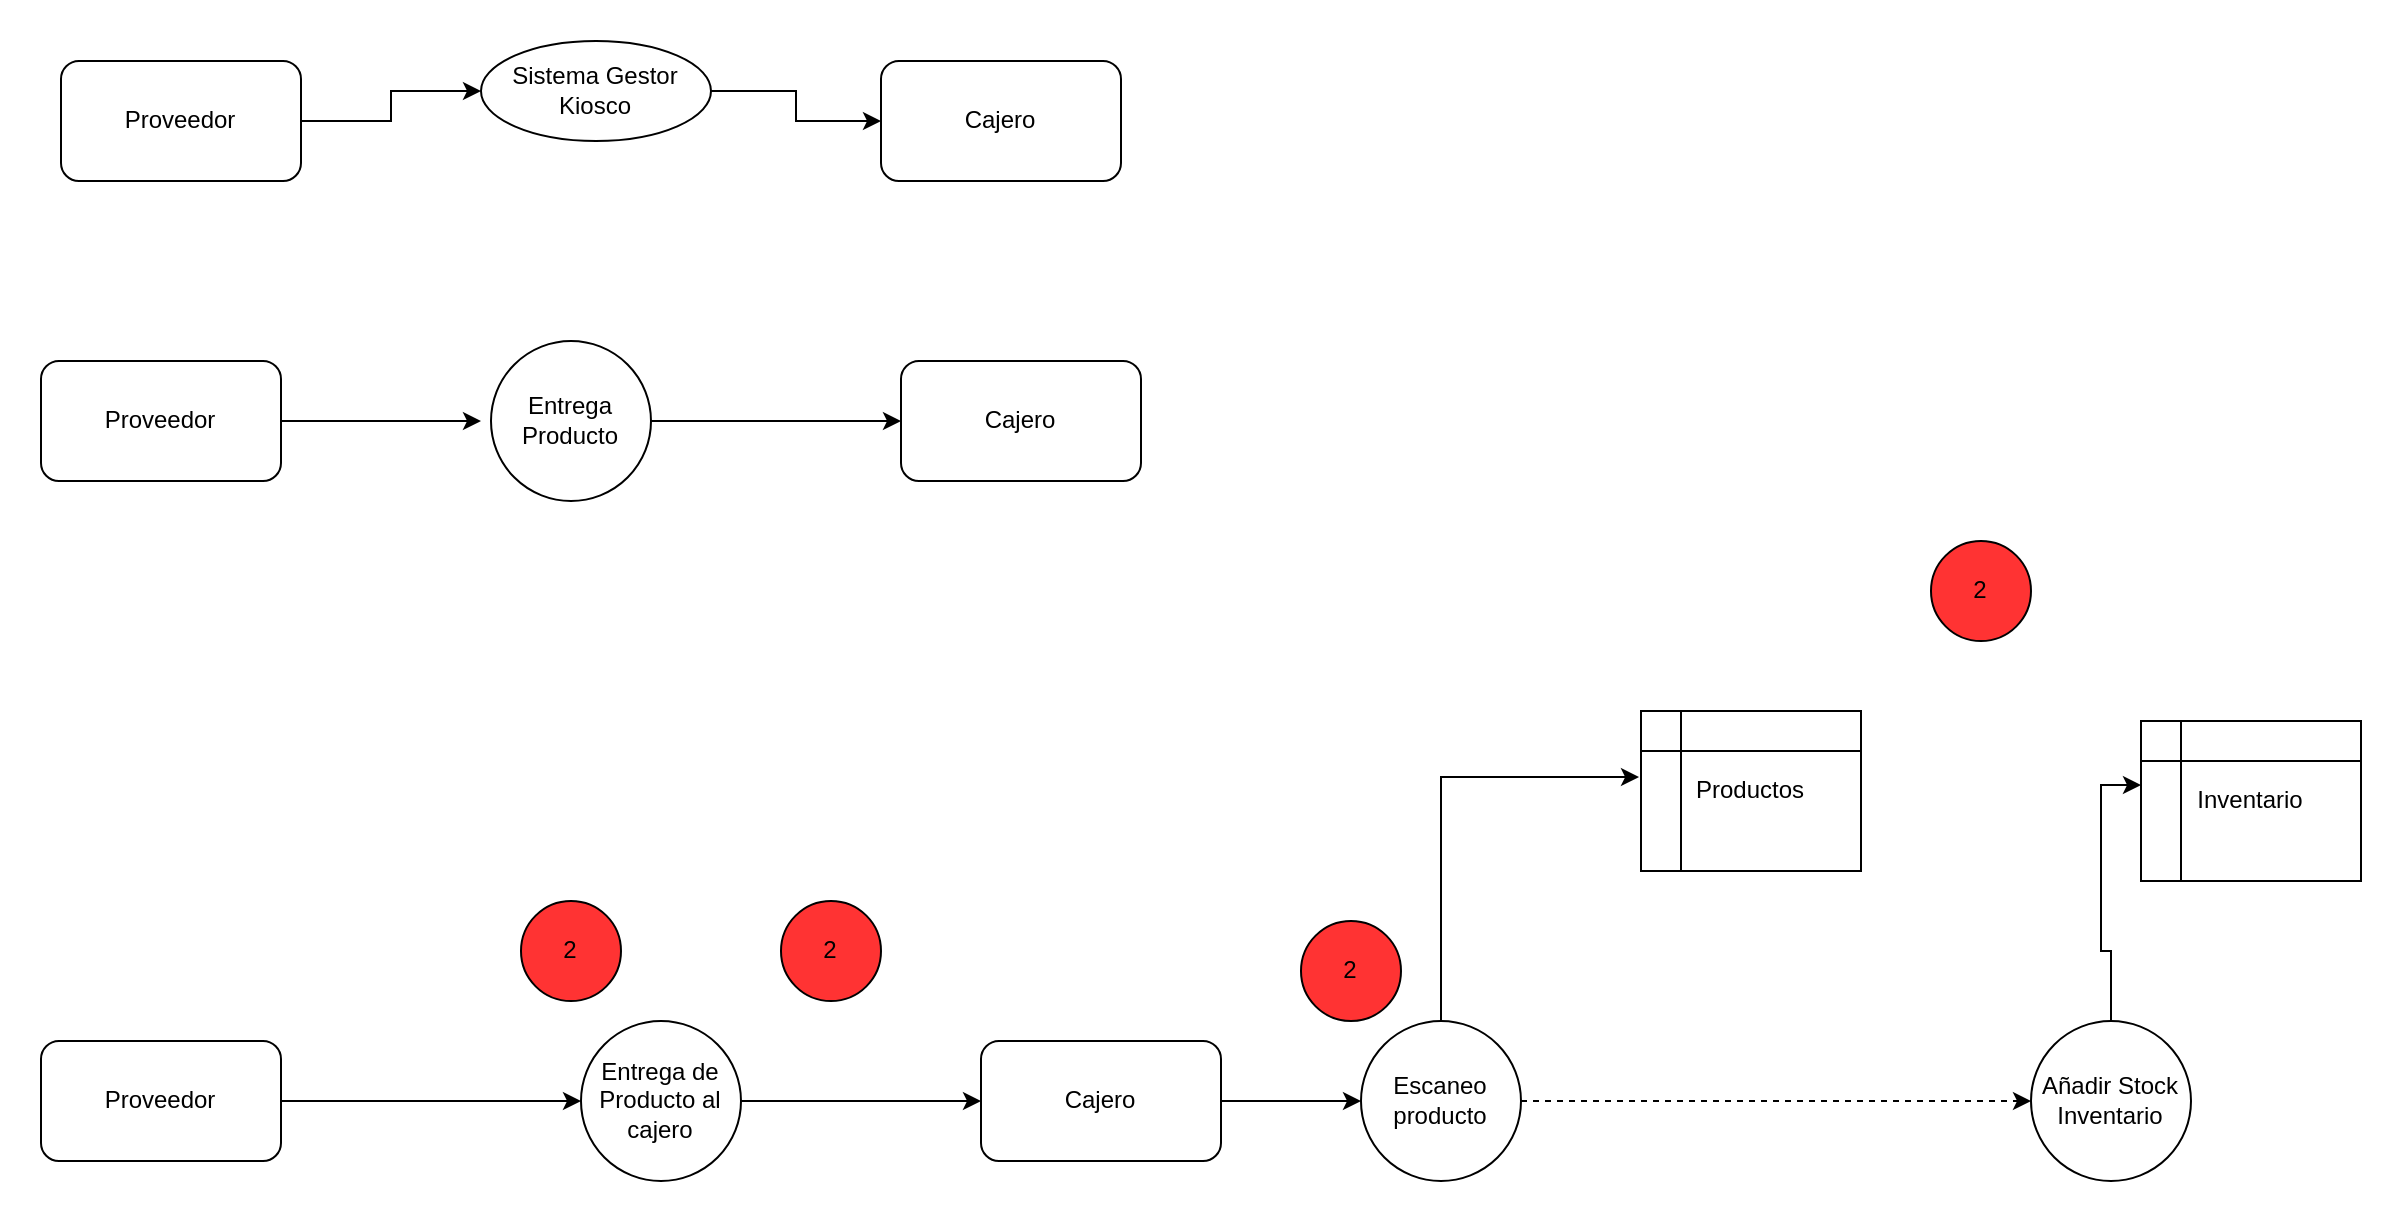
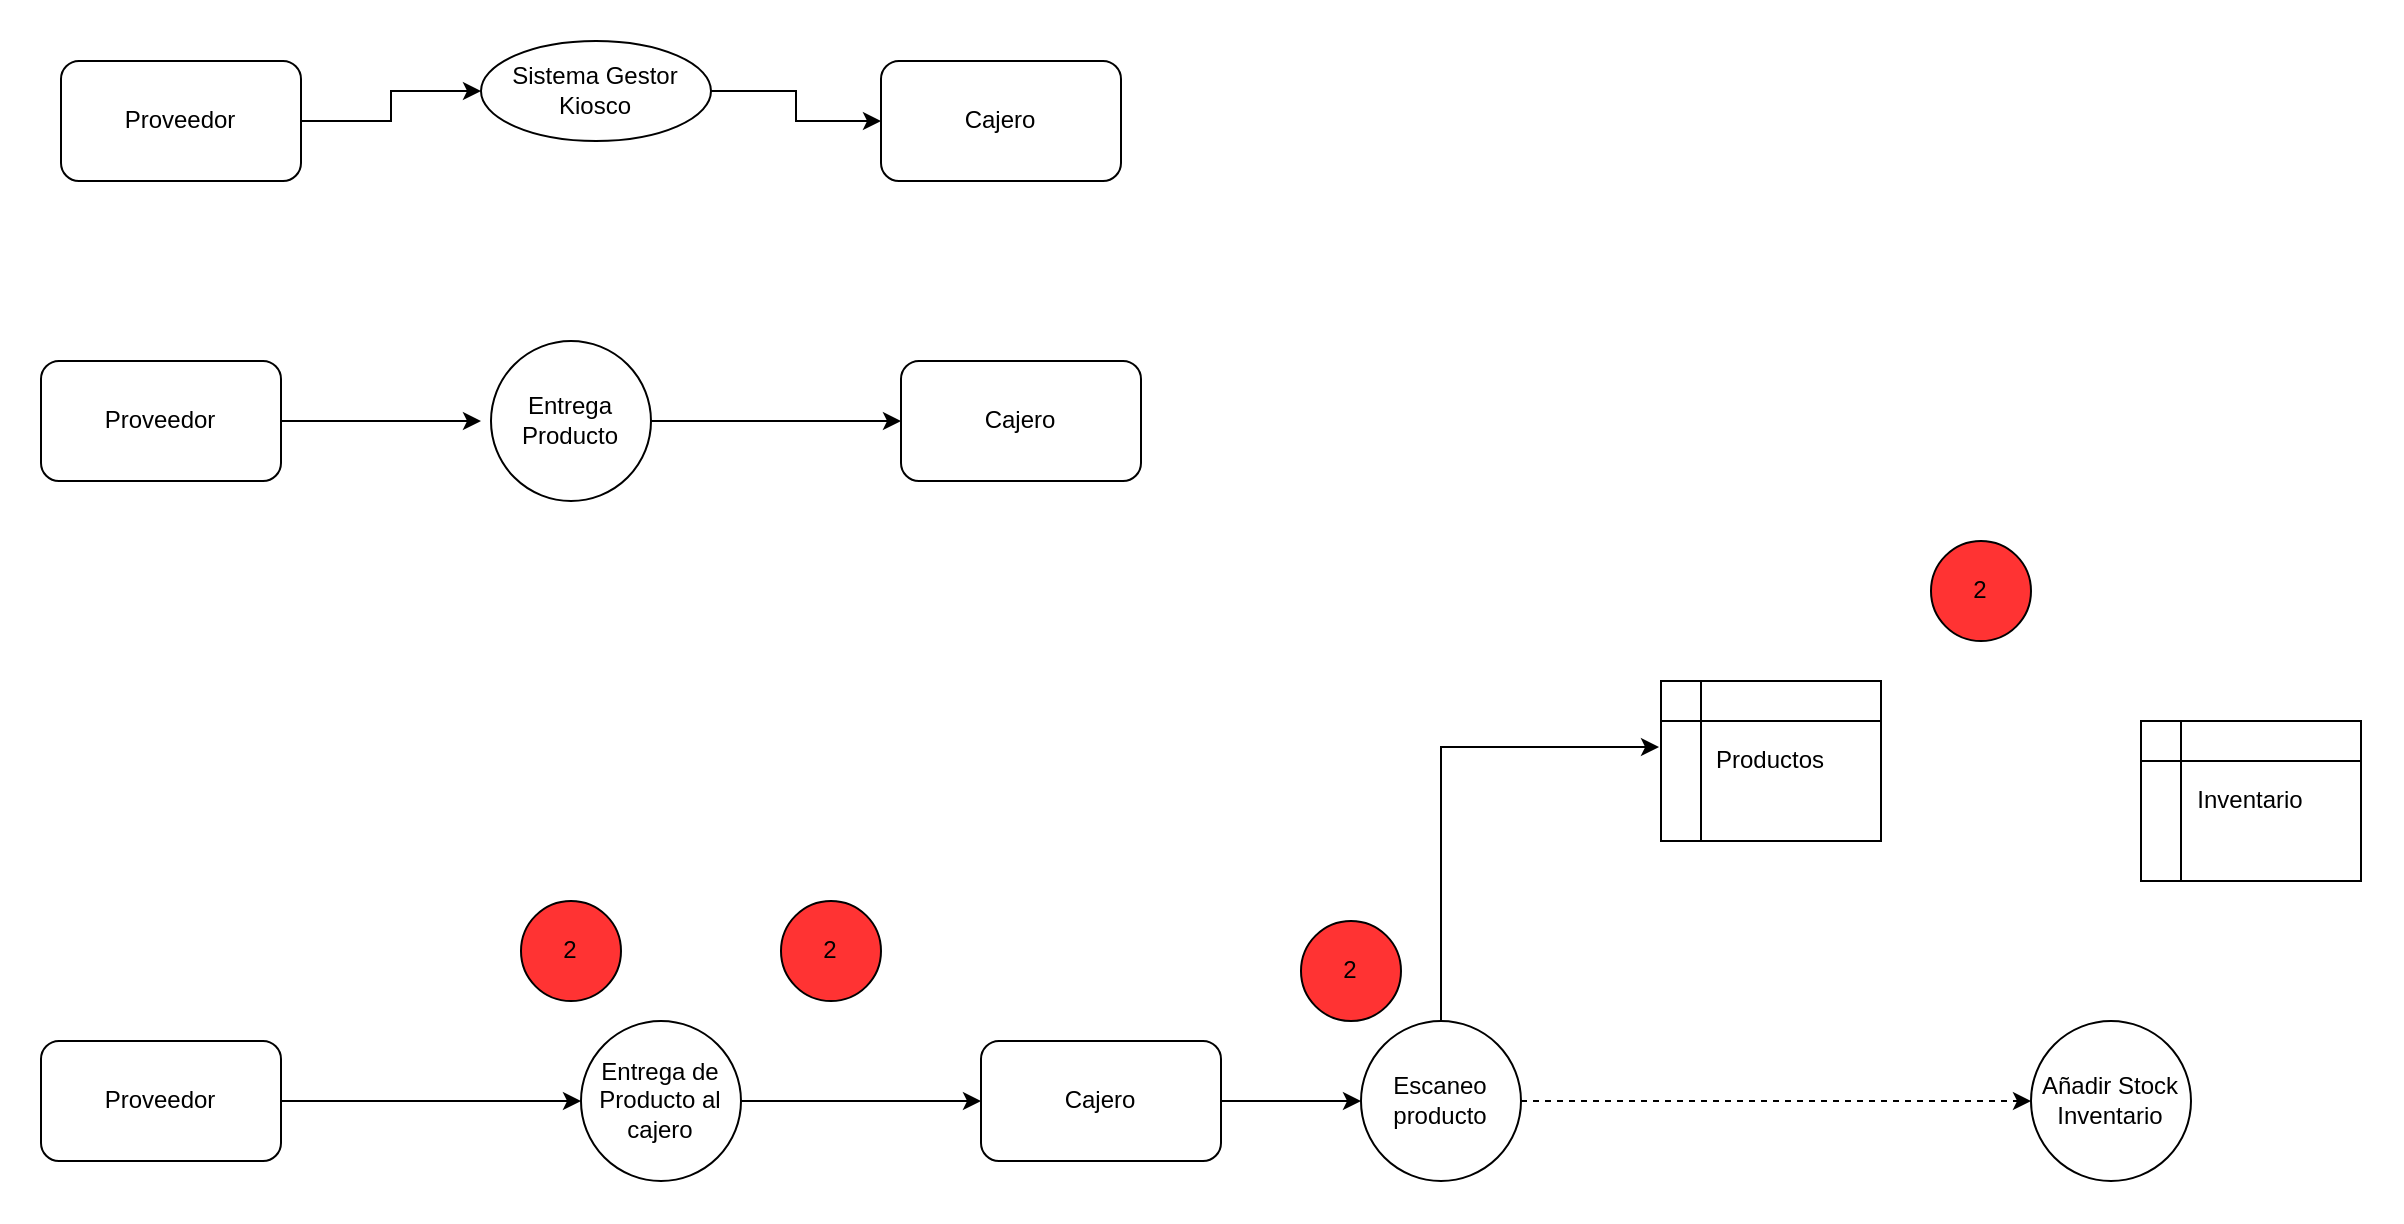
(1751, 791) -> (1771, 761)
(2101, 895) -> none
